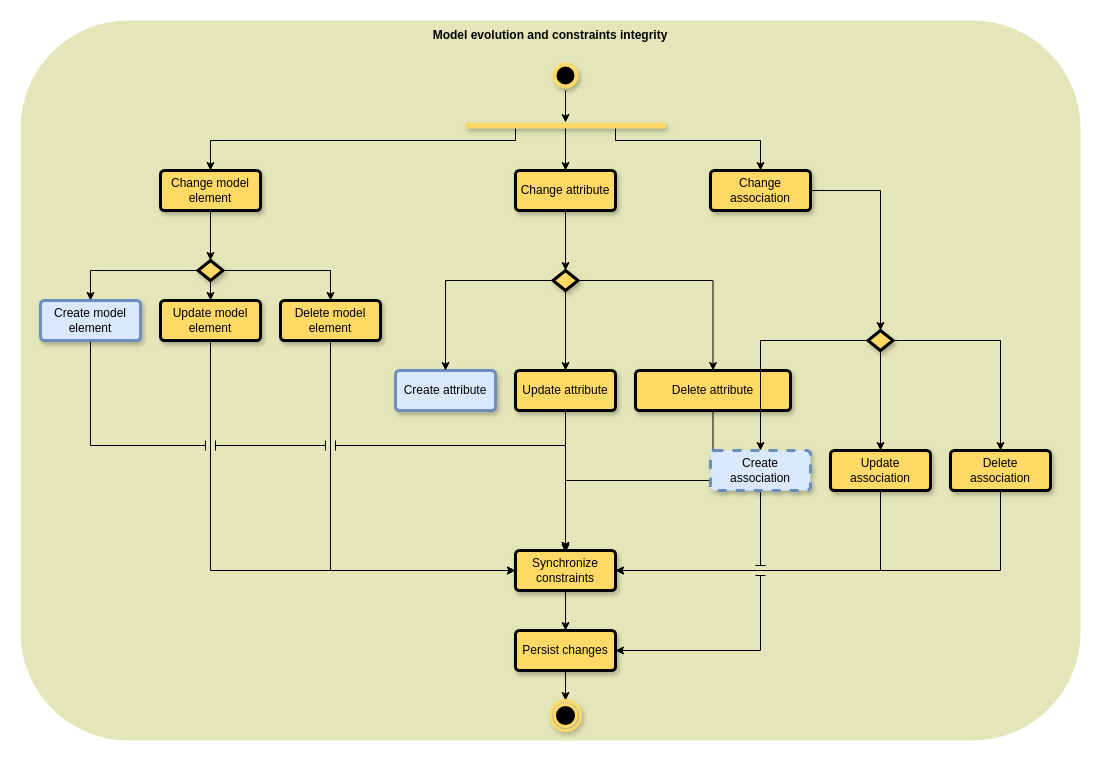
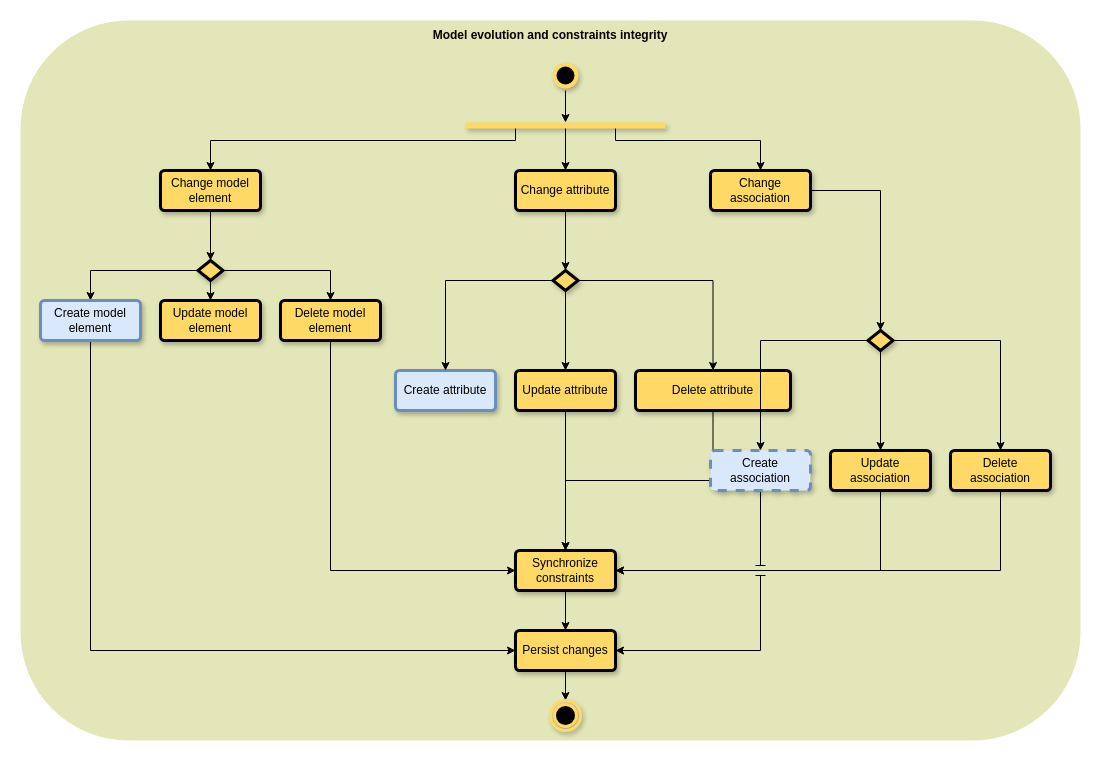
(326, 446) -> (196, 651)
(211, 514) -> none
